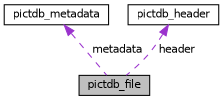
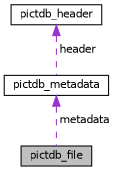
(146, 57) -> (56, 56)
